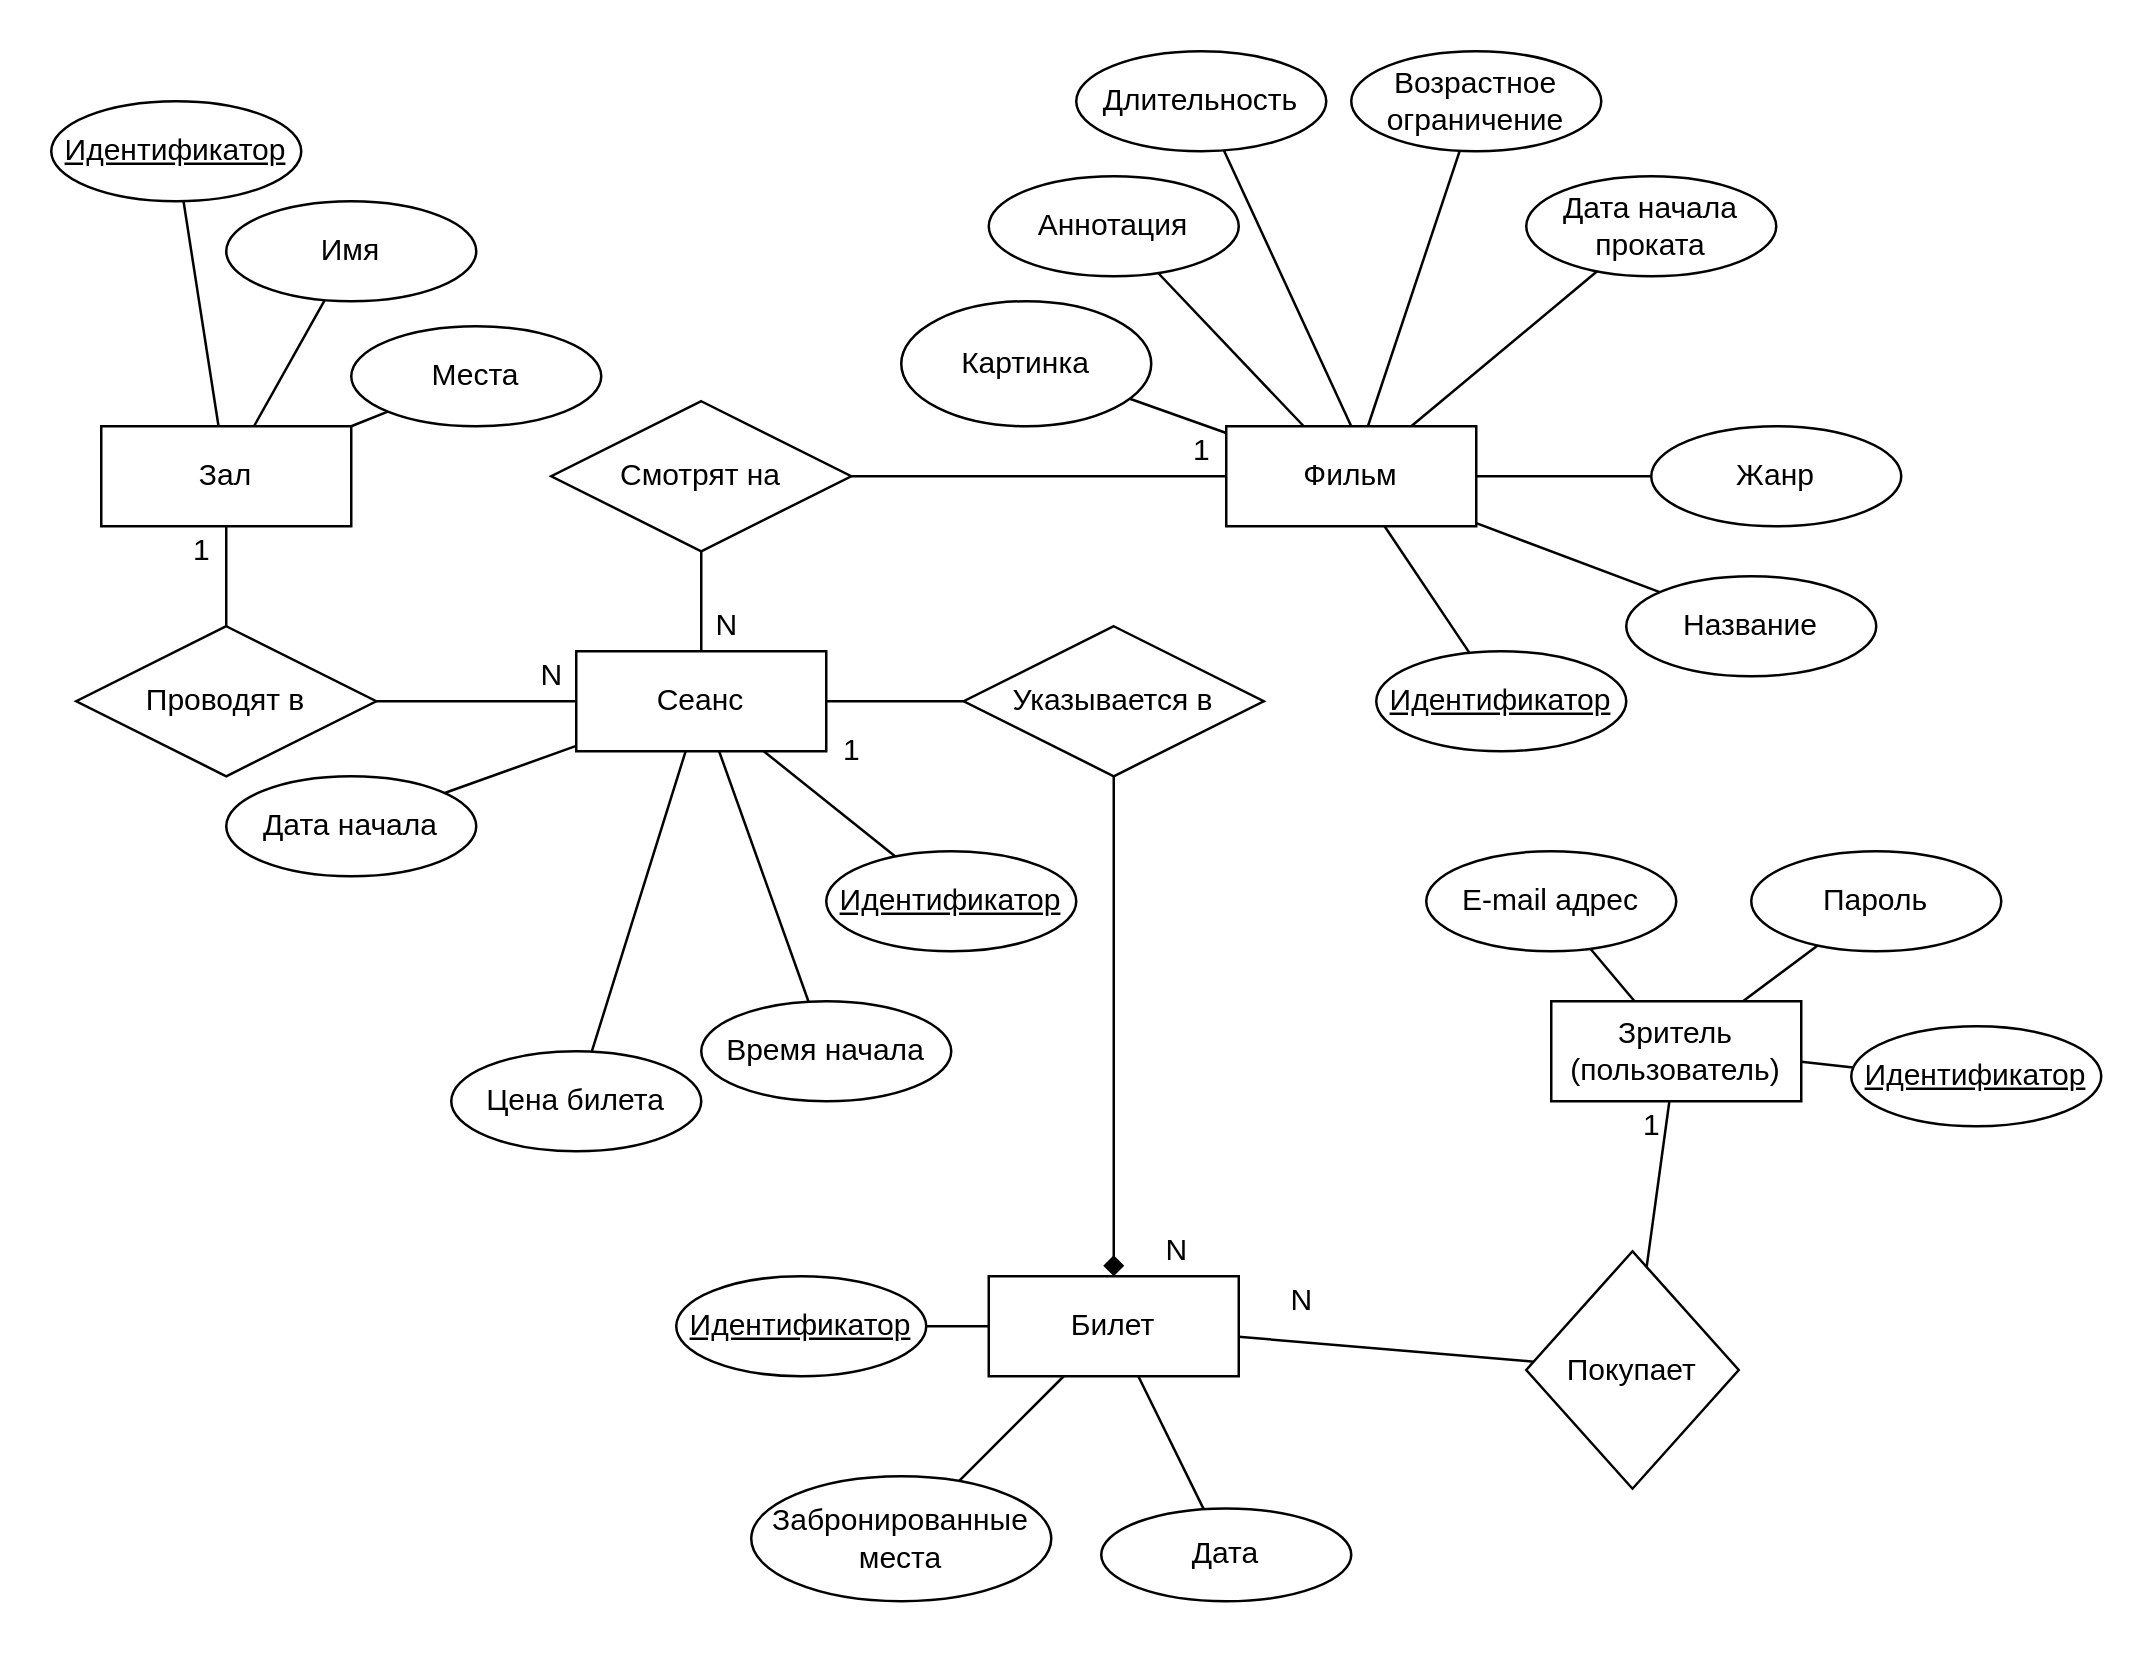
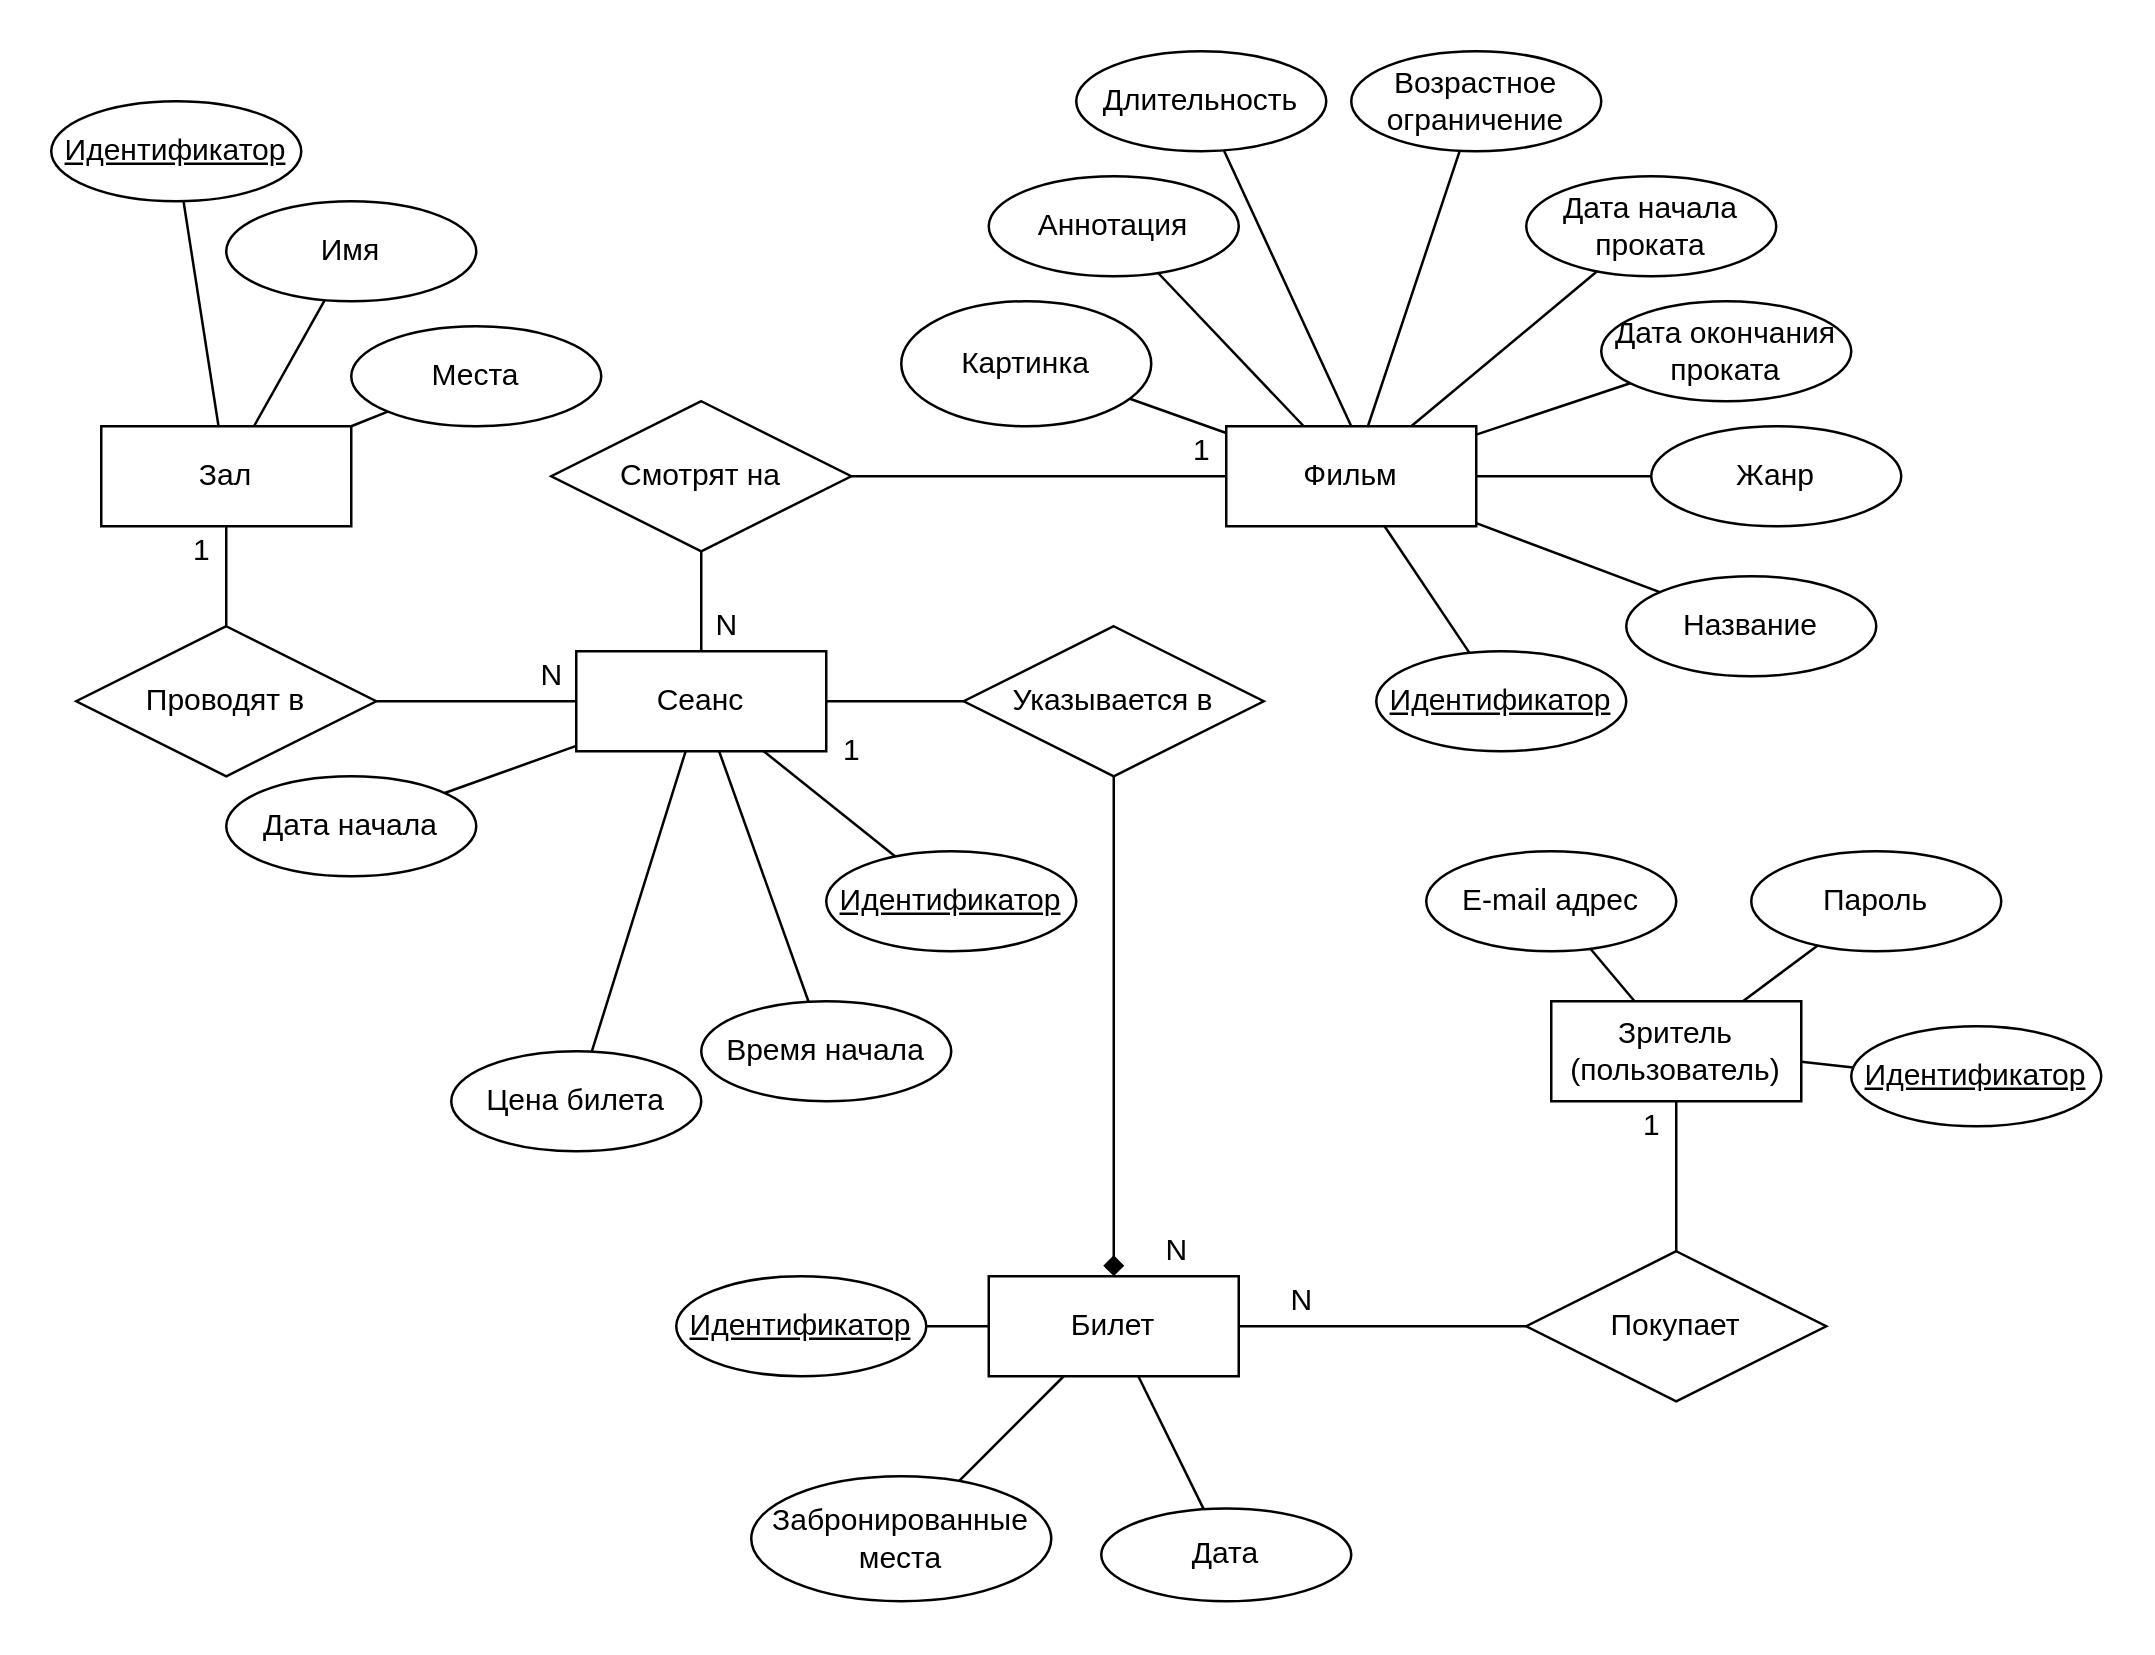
none -> (1726, 351)
none -> (1553, 409)
(1633, 1370) -> (1676, 1326)
